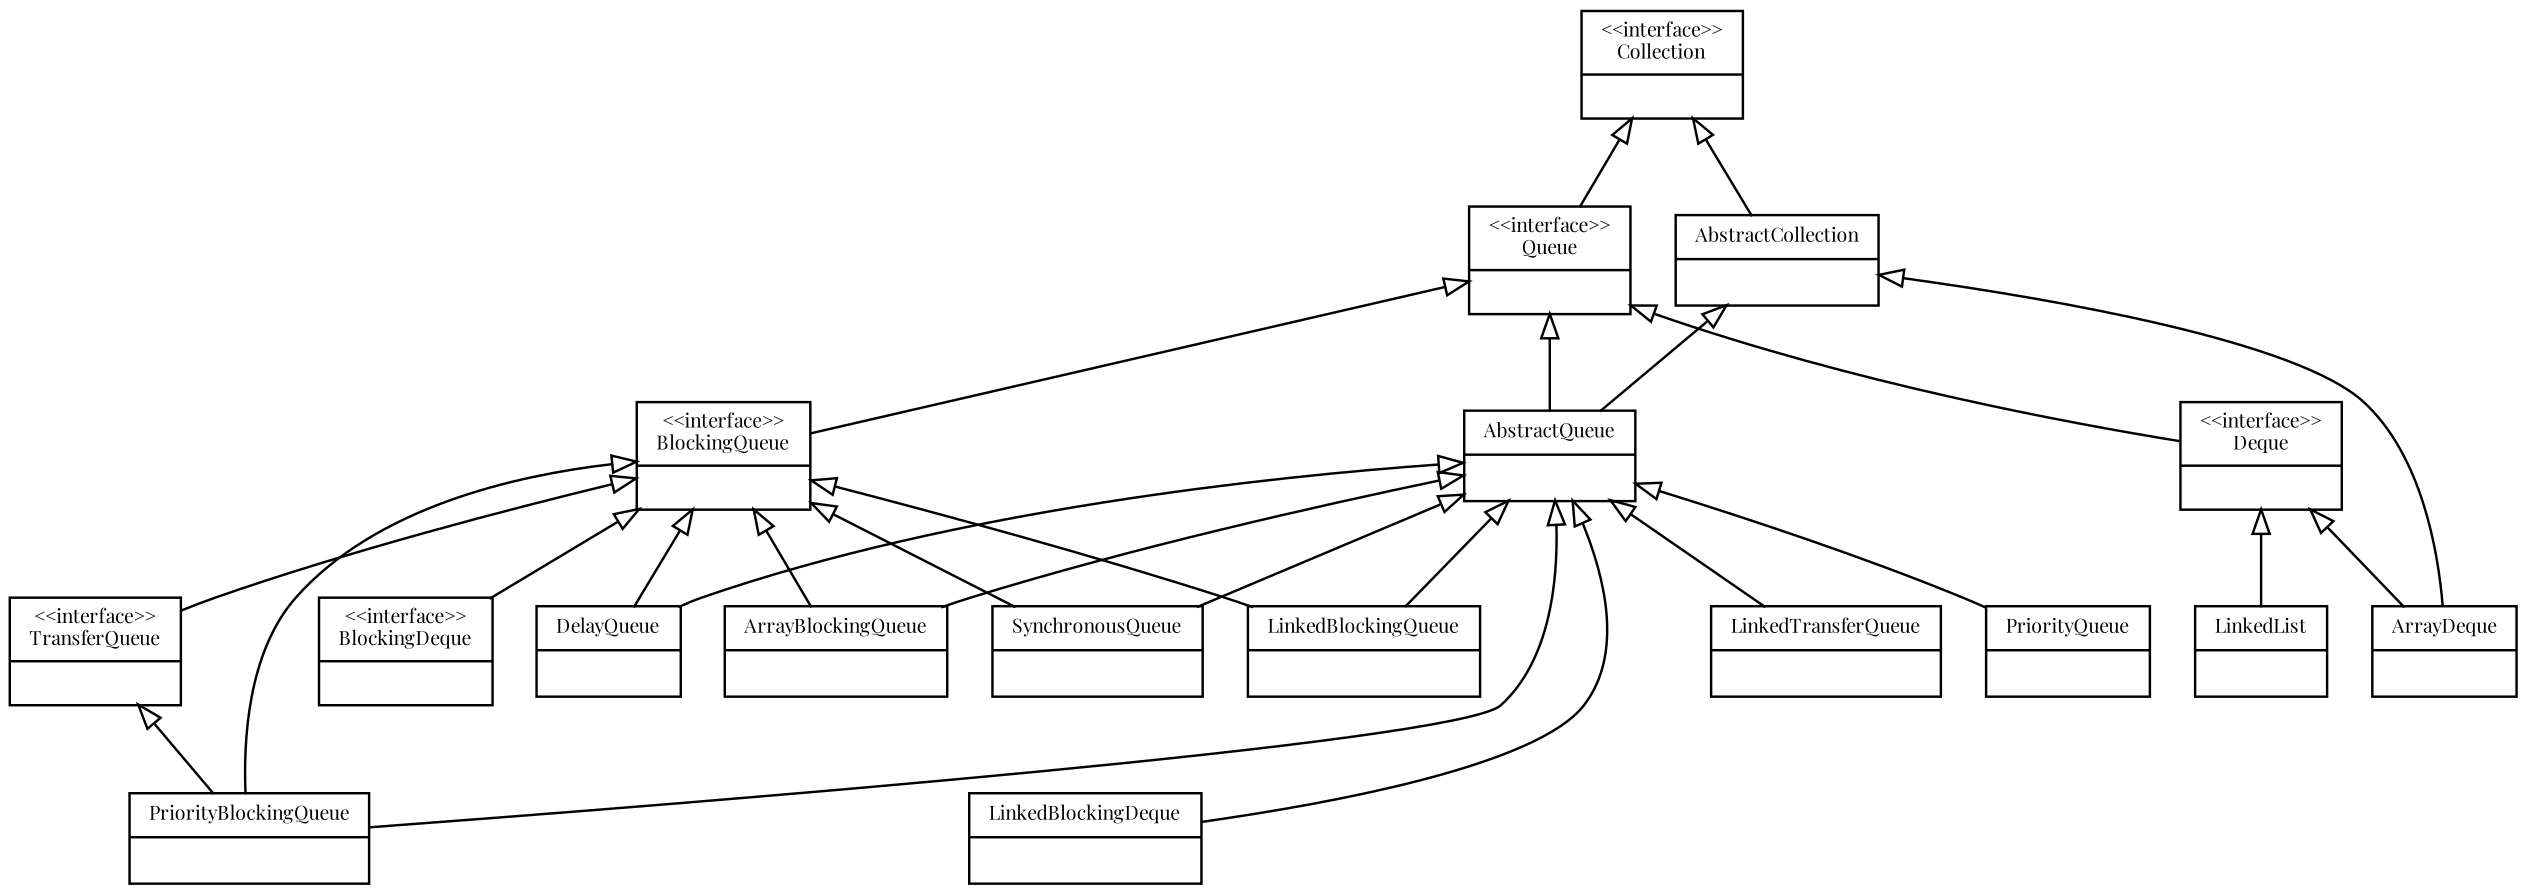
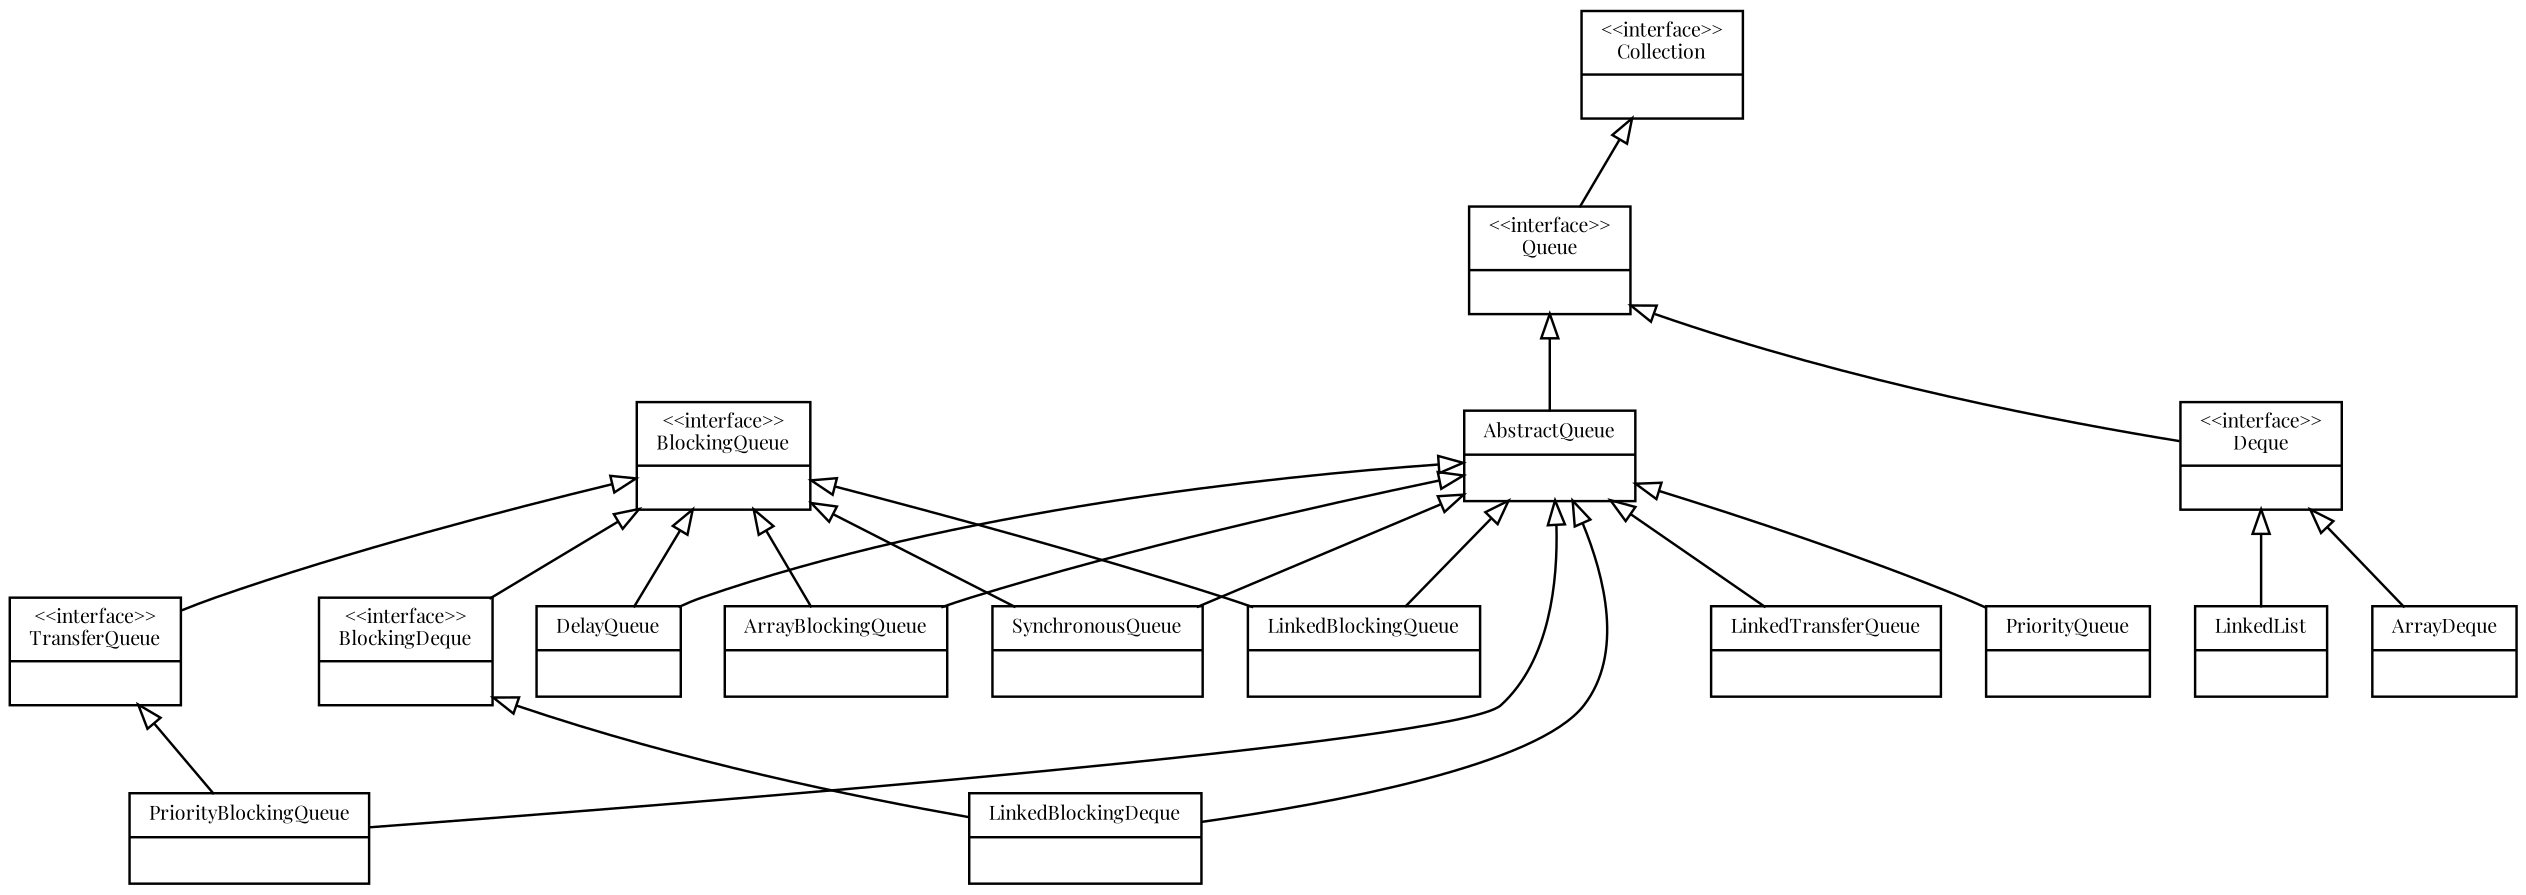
(1777, 260) -> none
(1128, 360) -> none
(398, 523) -> none
none -> (740, 770)
